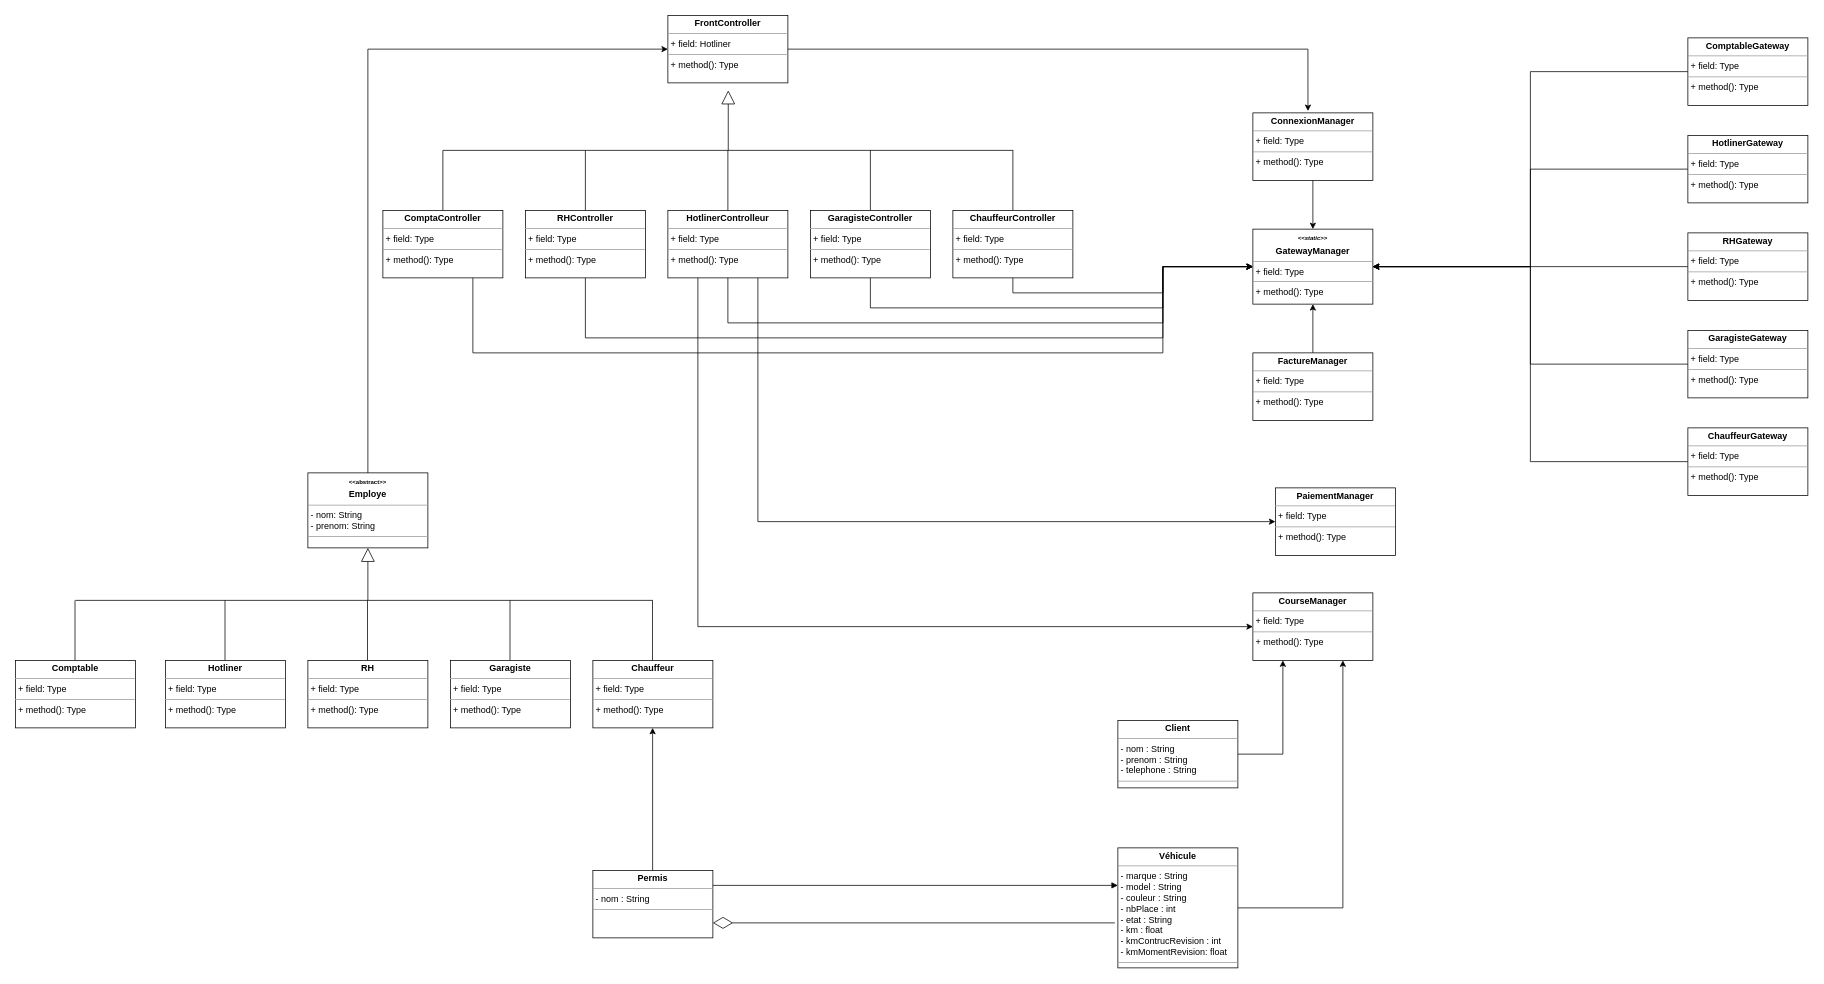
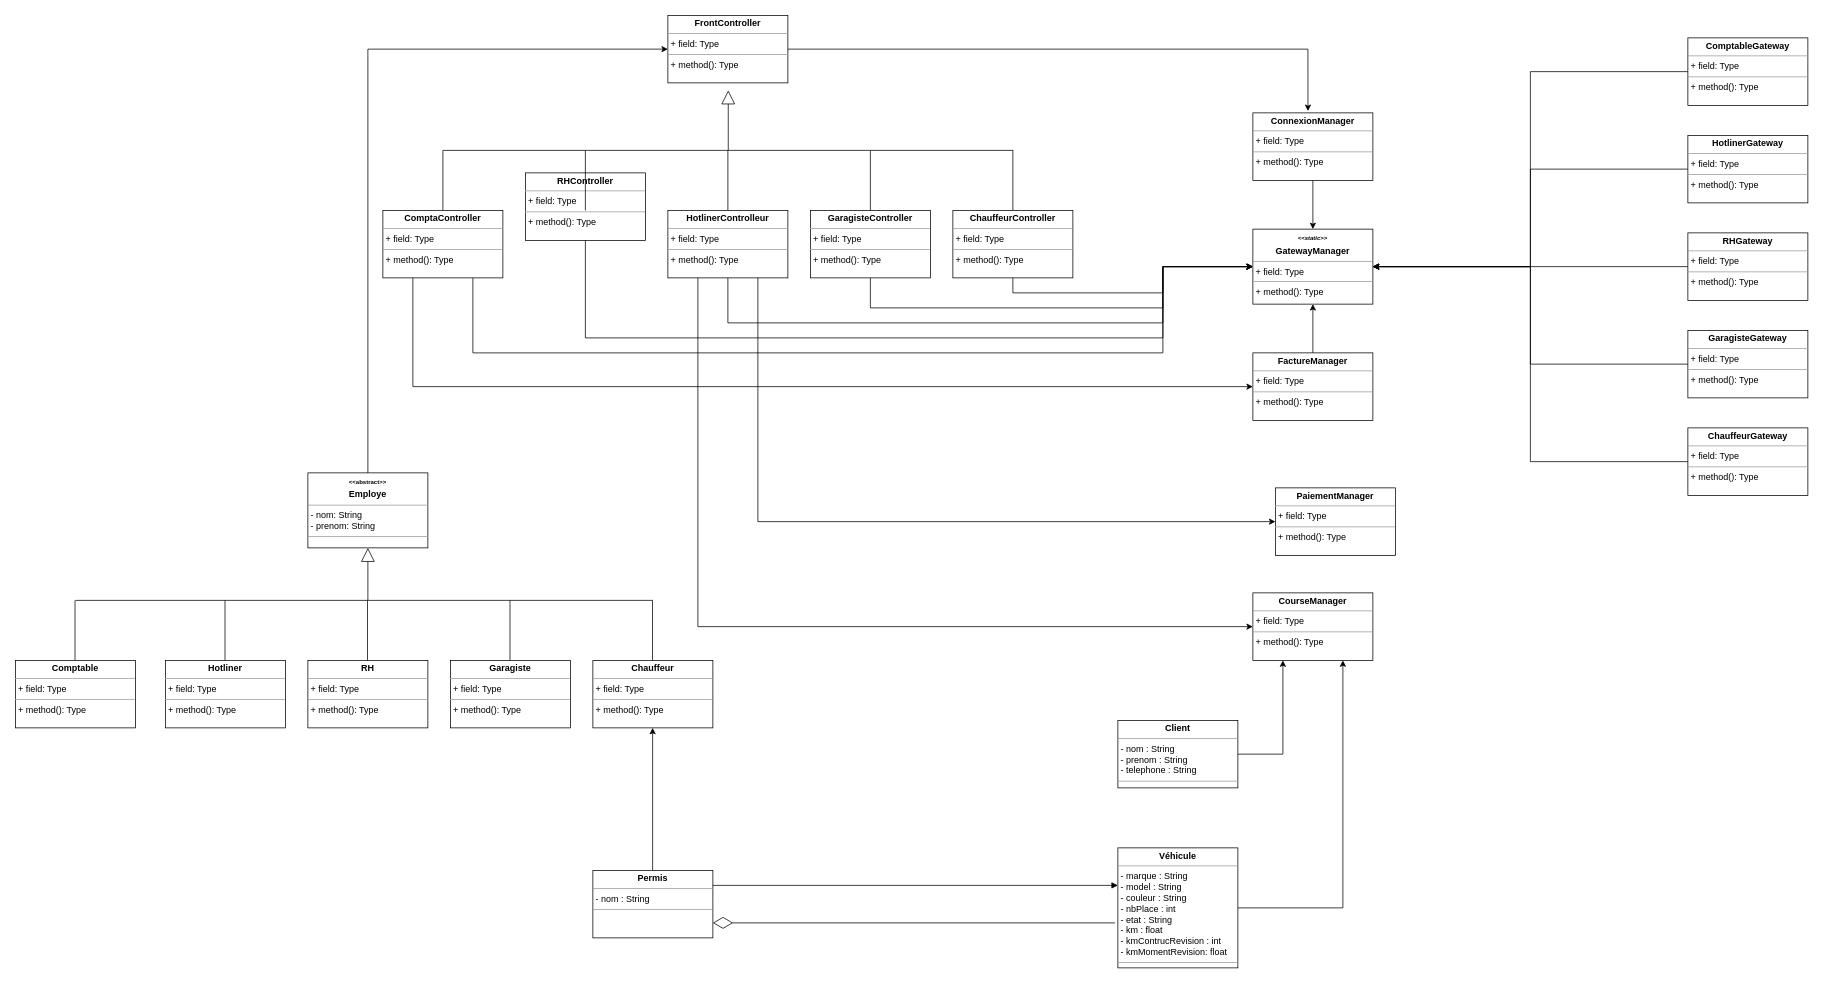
(705, 32) -> (705, 32)
(585, 244) -> (585, 207)
none -> (829, 387)
